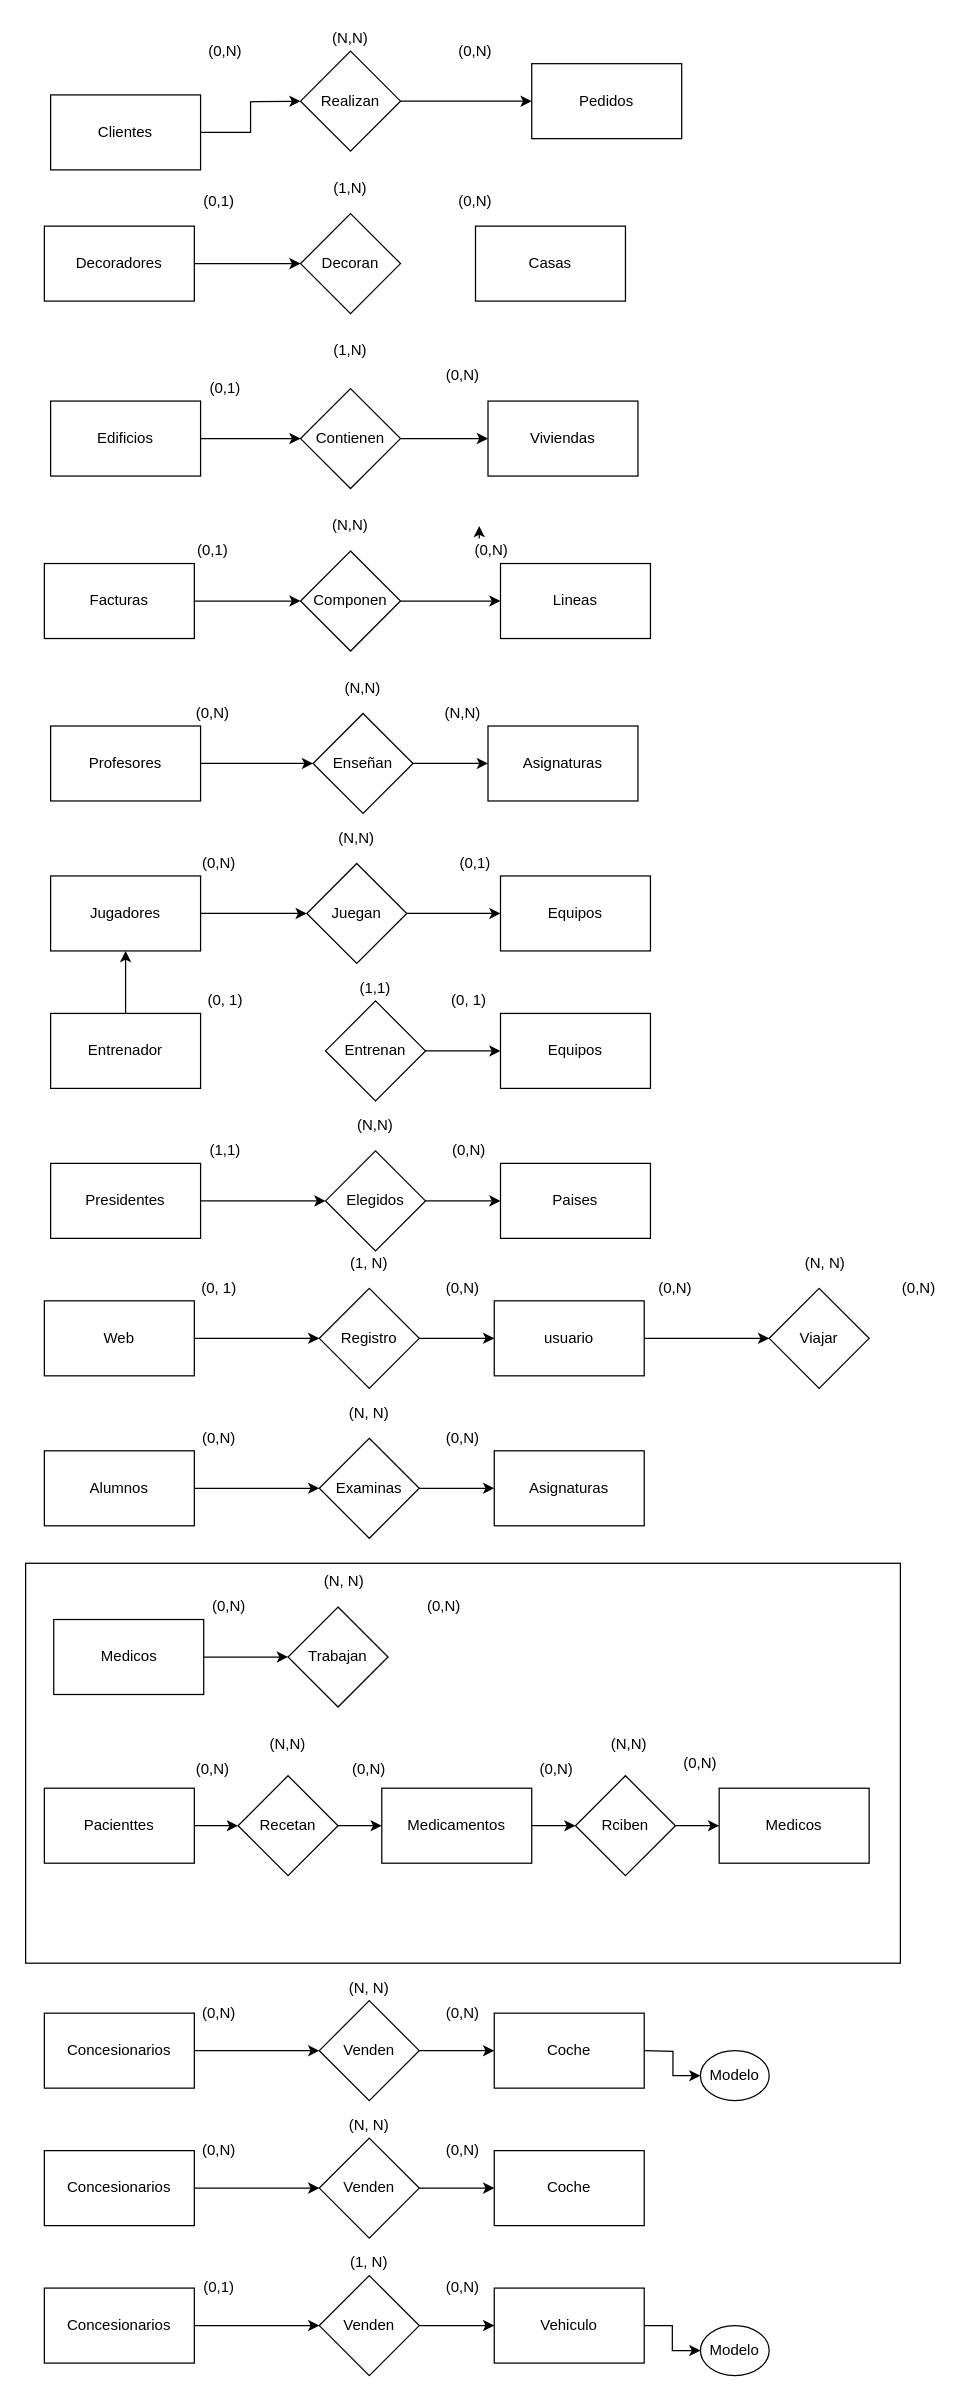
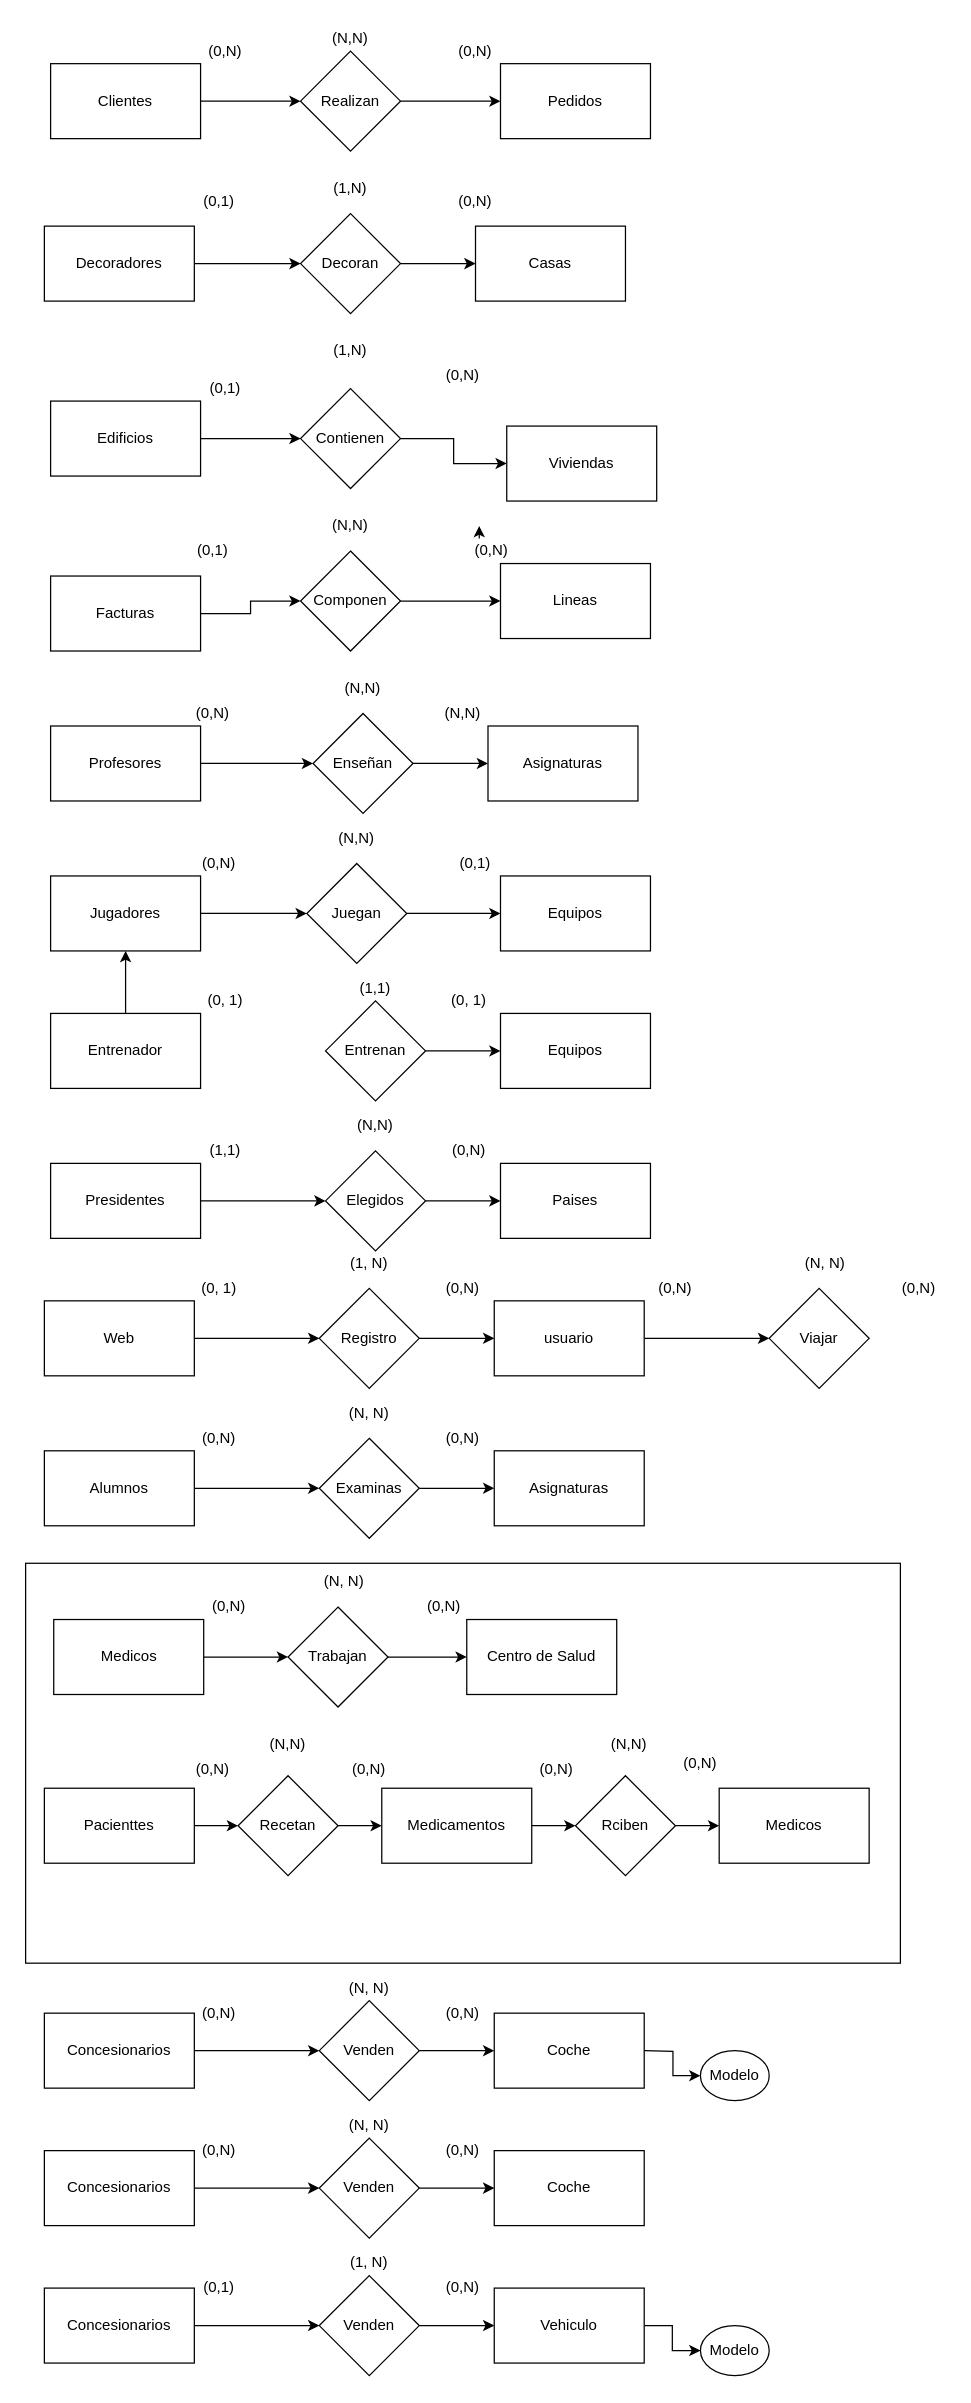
(607, 101) -> (576, 101)
(126, 132) -> (126, 101)
none -> (434, 263)
(563, 438) -> (582, 463)
(119, 601) -> (126, 613)
none -> (424, 1657)
none -> (542, 1657)
